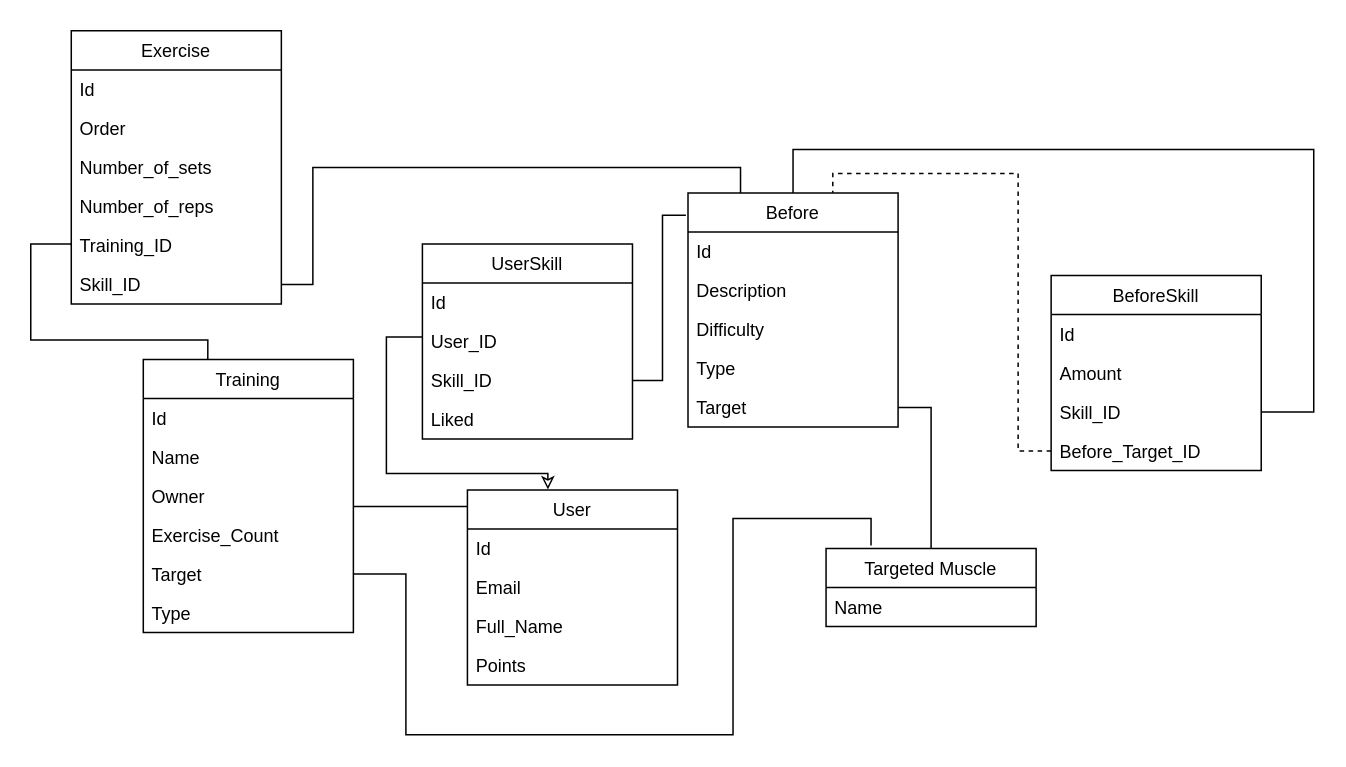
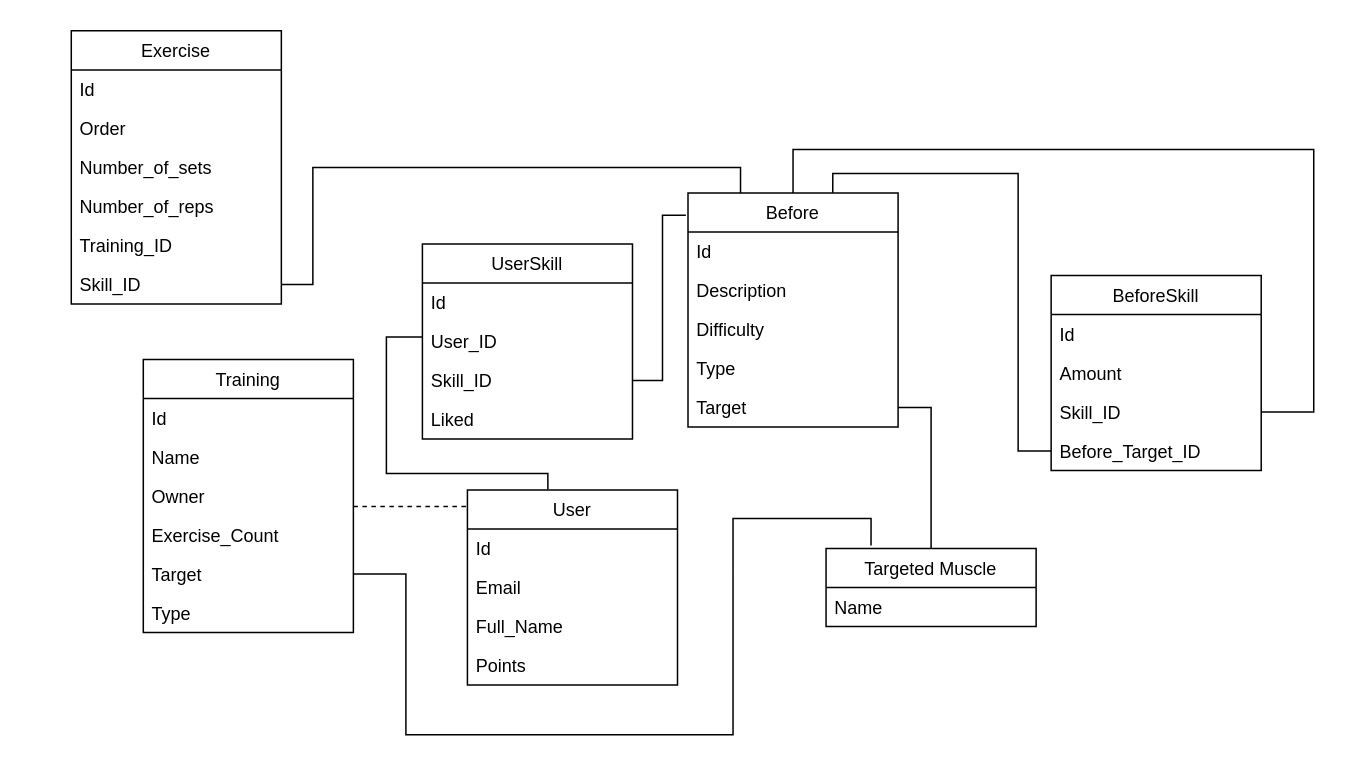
(1018, 225) -> (1018, 225)
(59, 340) -> none
(548, 477) -> (548, 482)
(408, 506) -> (408, 506)
